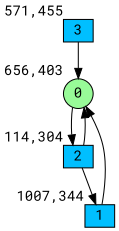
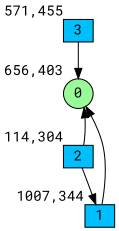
(71, 121) -> none
